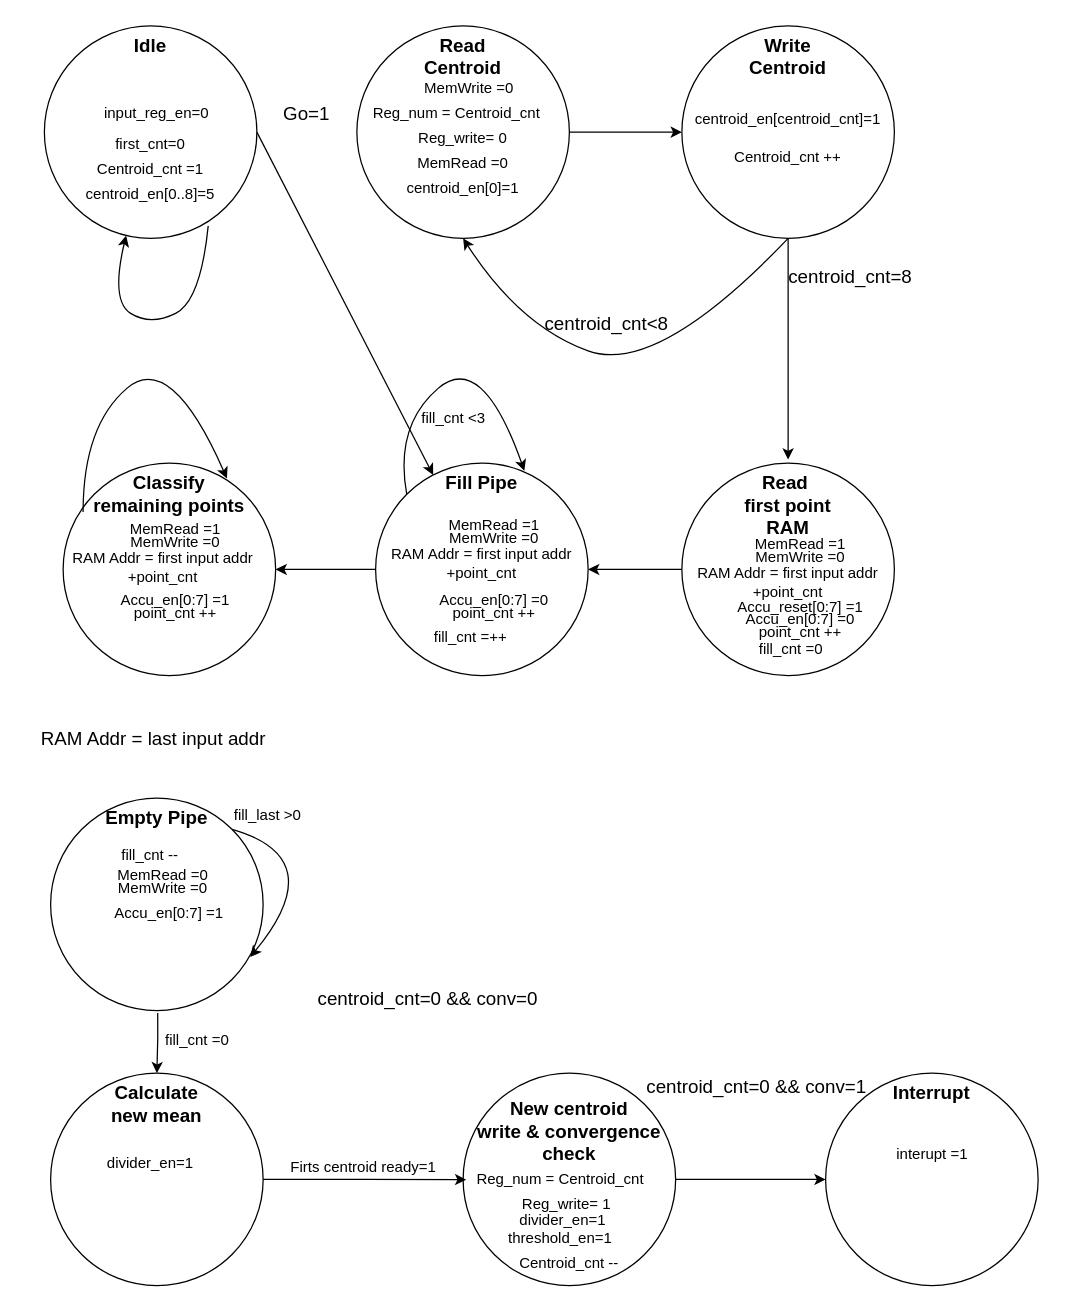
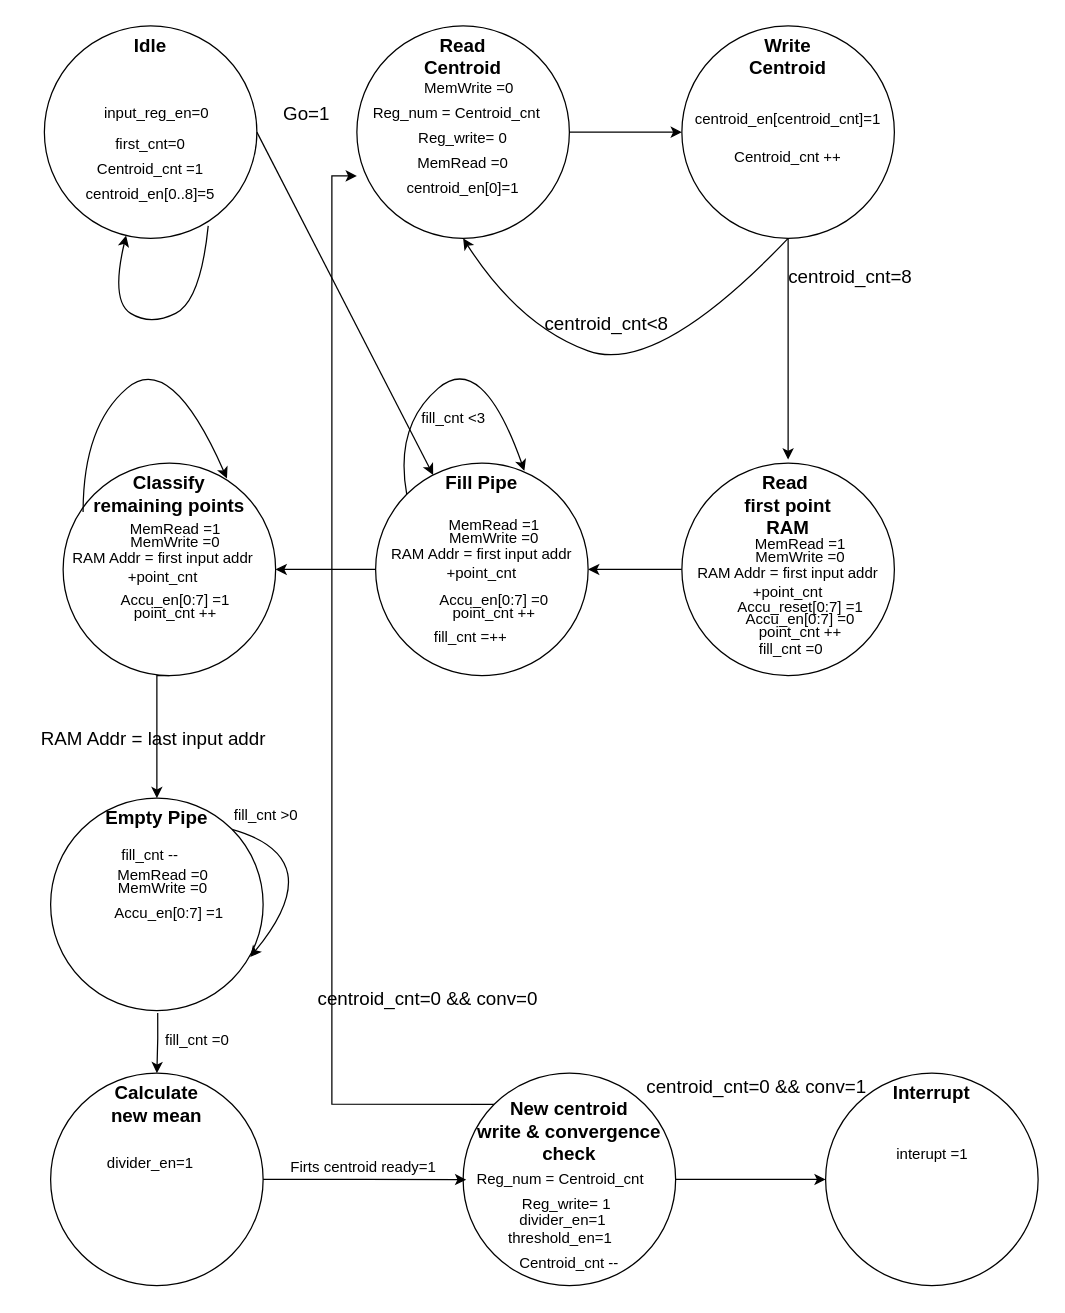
none -> (157, 732)
none -> (332, 775)
(275, 816) -> (273, 816)
